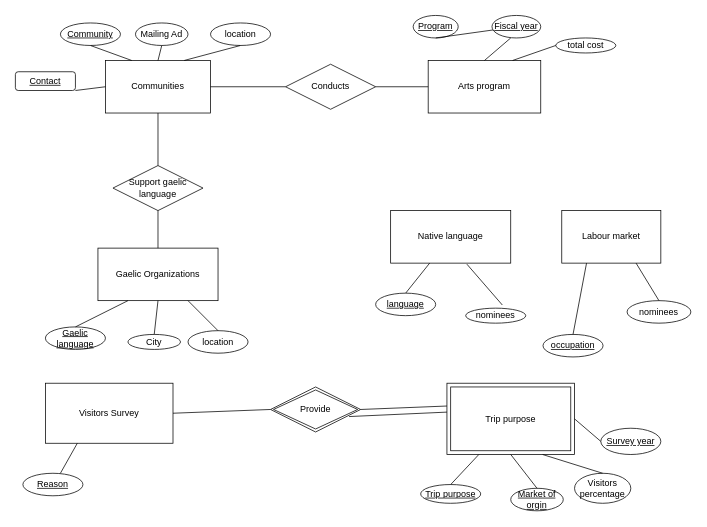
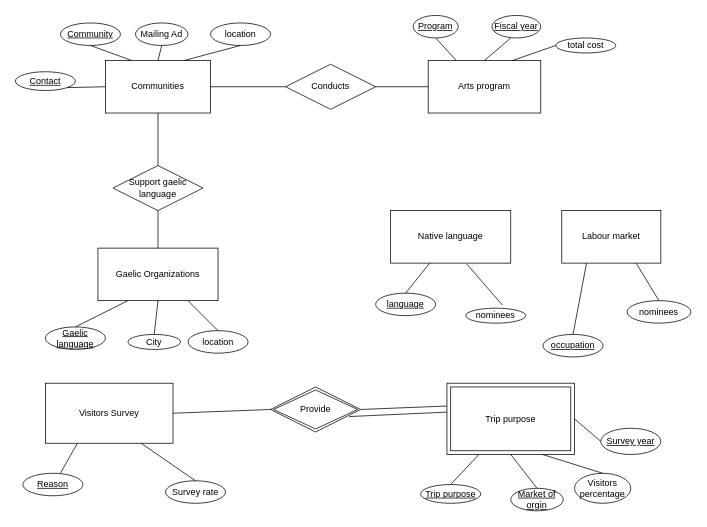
(464, 34) -> (446, 49)
(45, 81) -> (45, 81)
none -> (168, 462)
none -> (195, 492)
